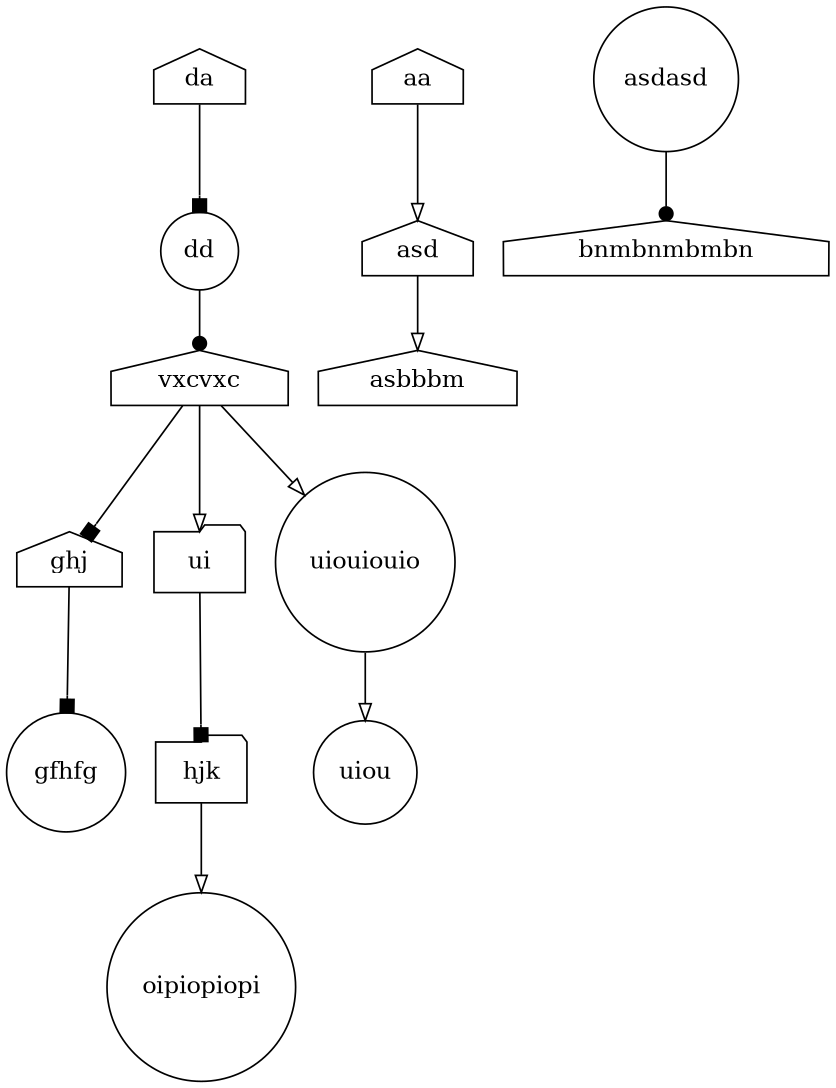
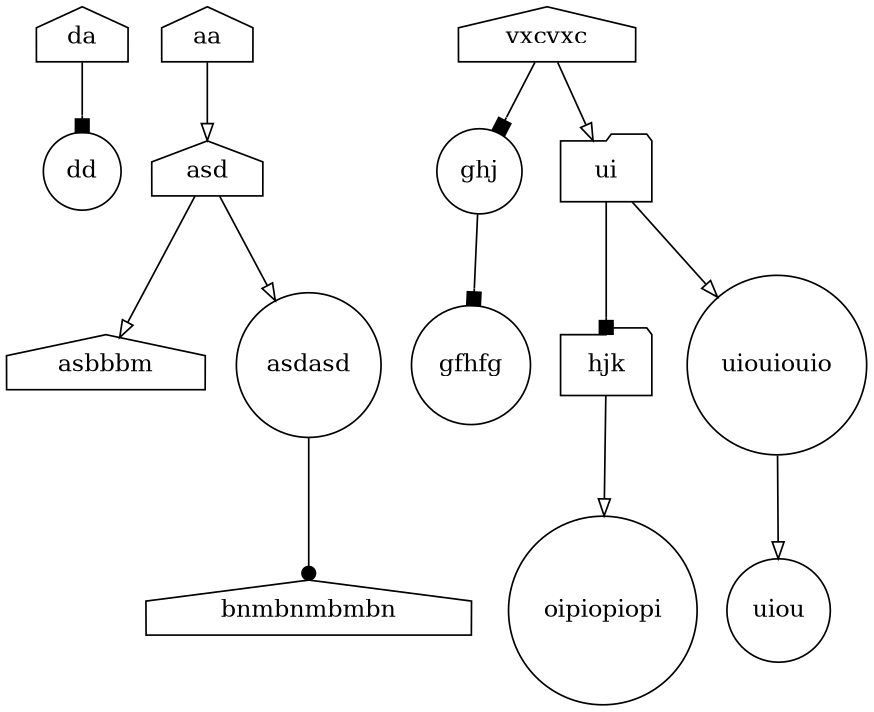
none -> (244, 241)
(200, 313) -> none
(257, 444) -> (669, 243)
(69, 562) -> (479, 171)
